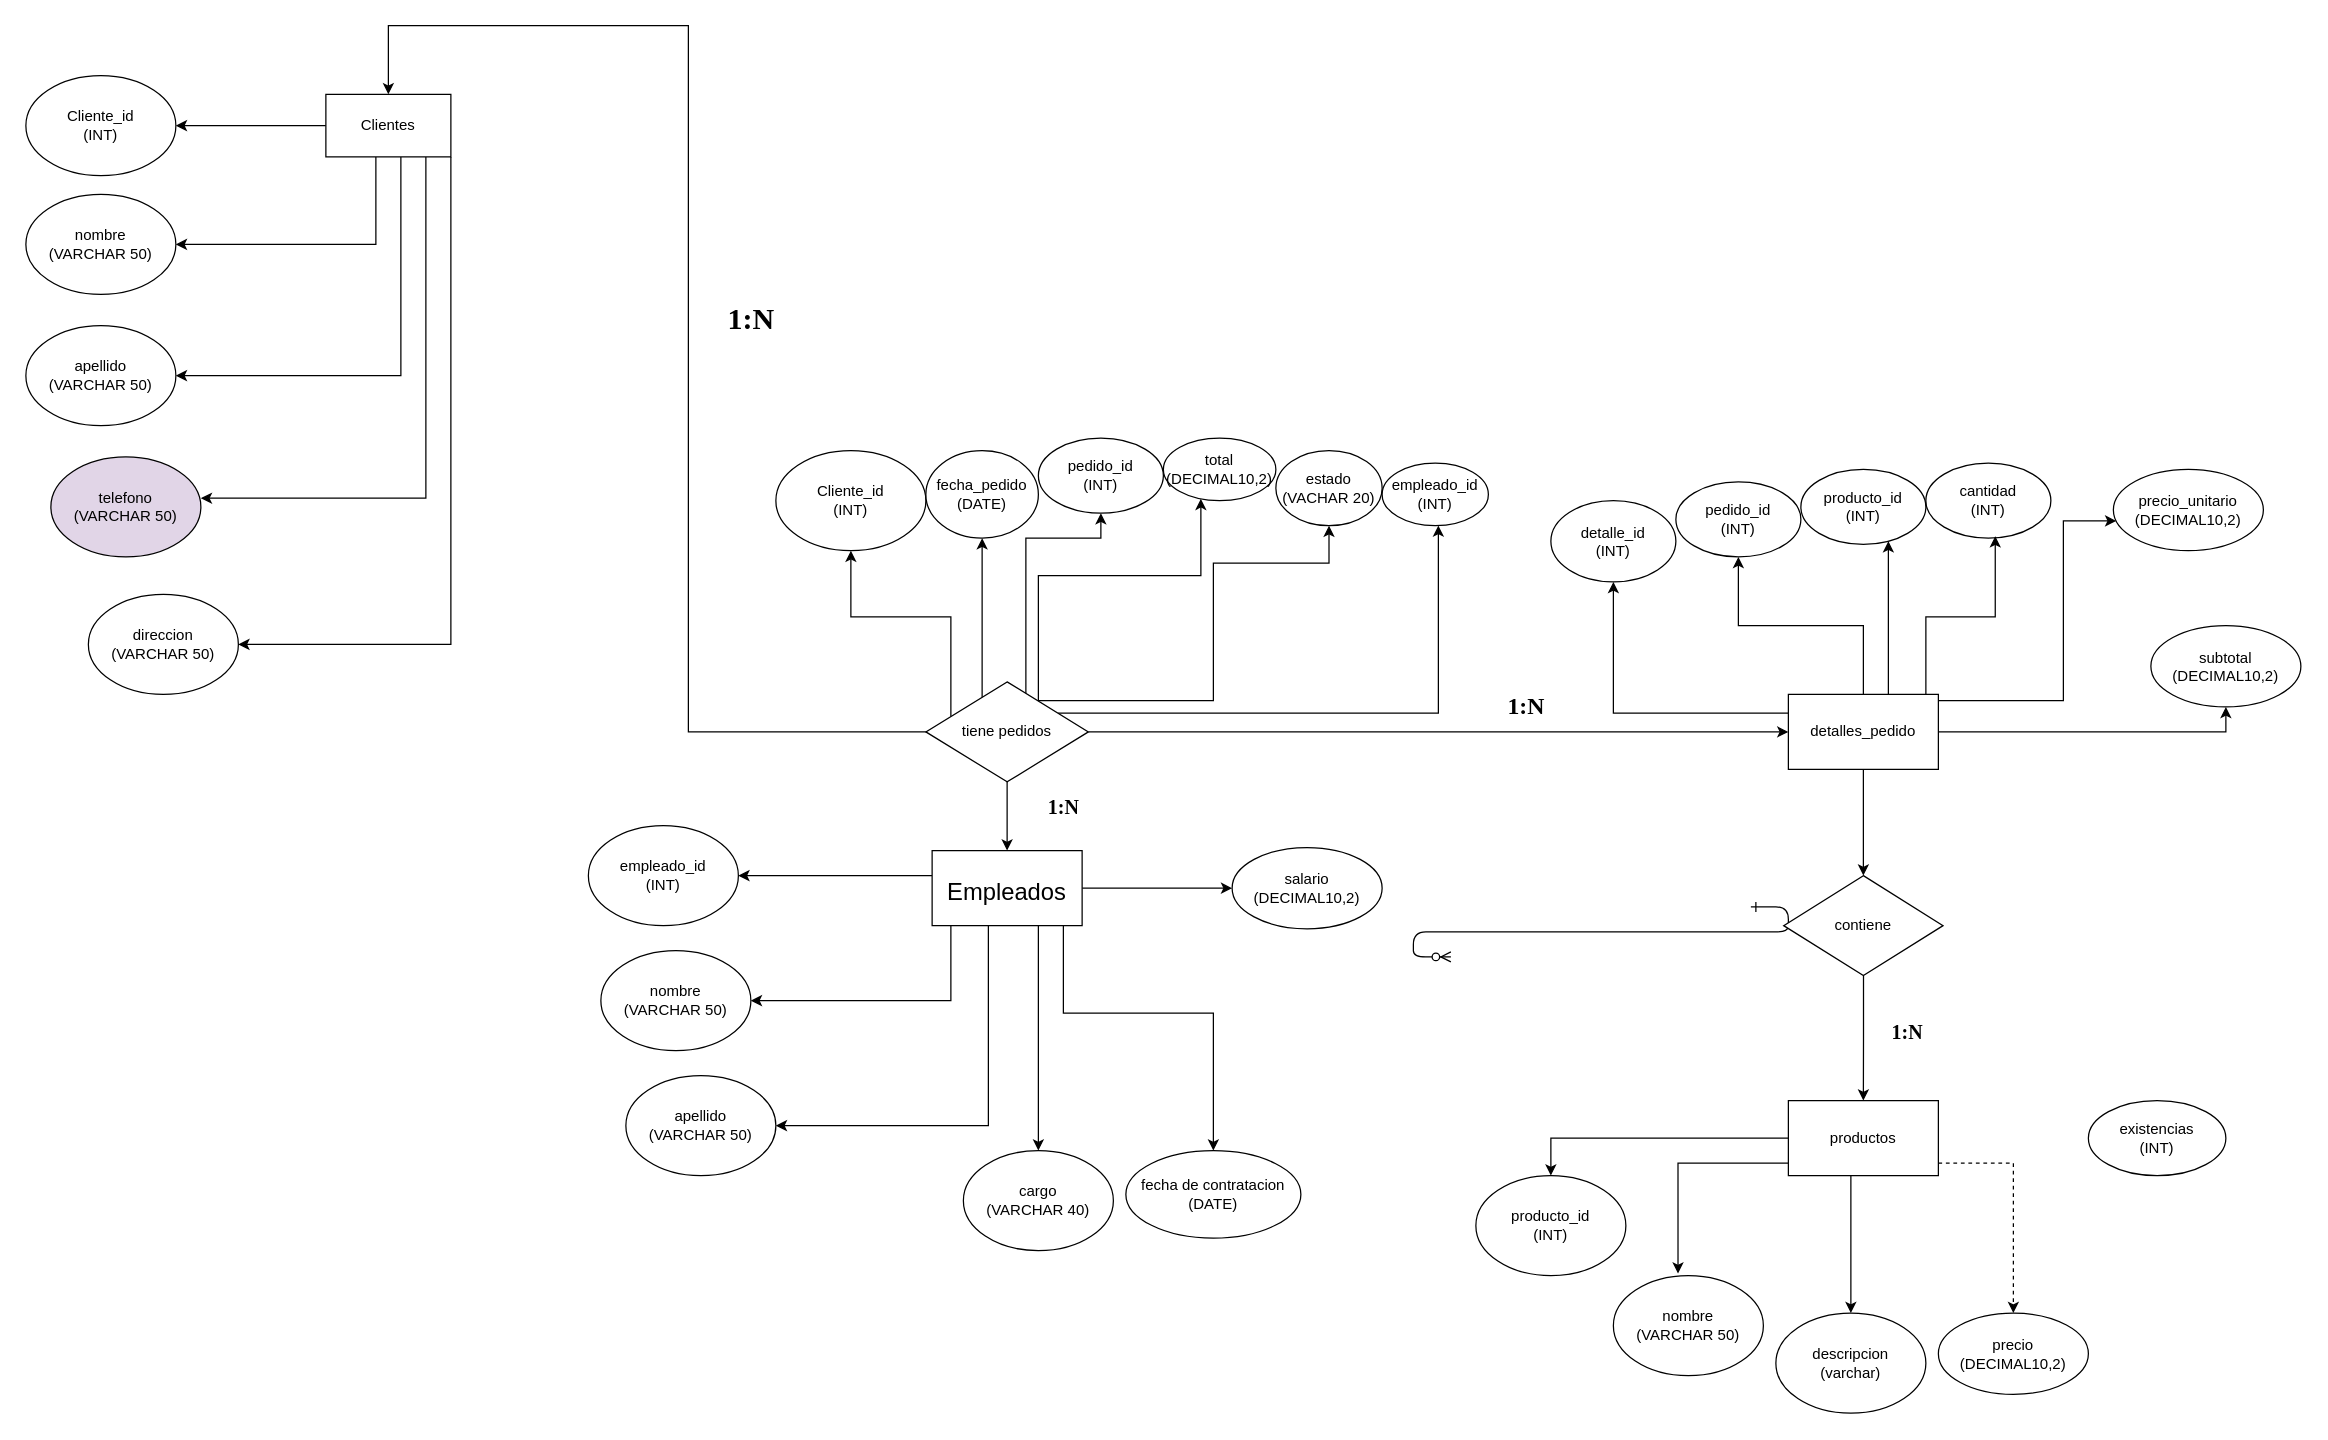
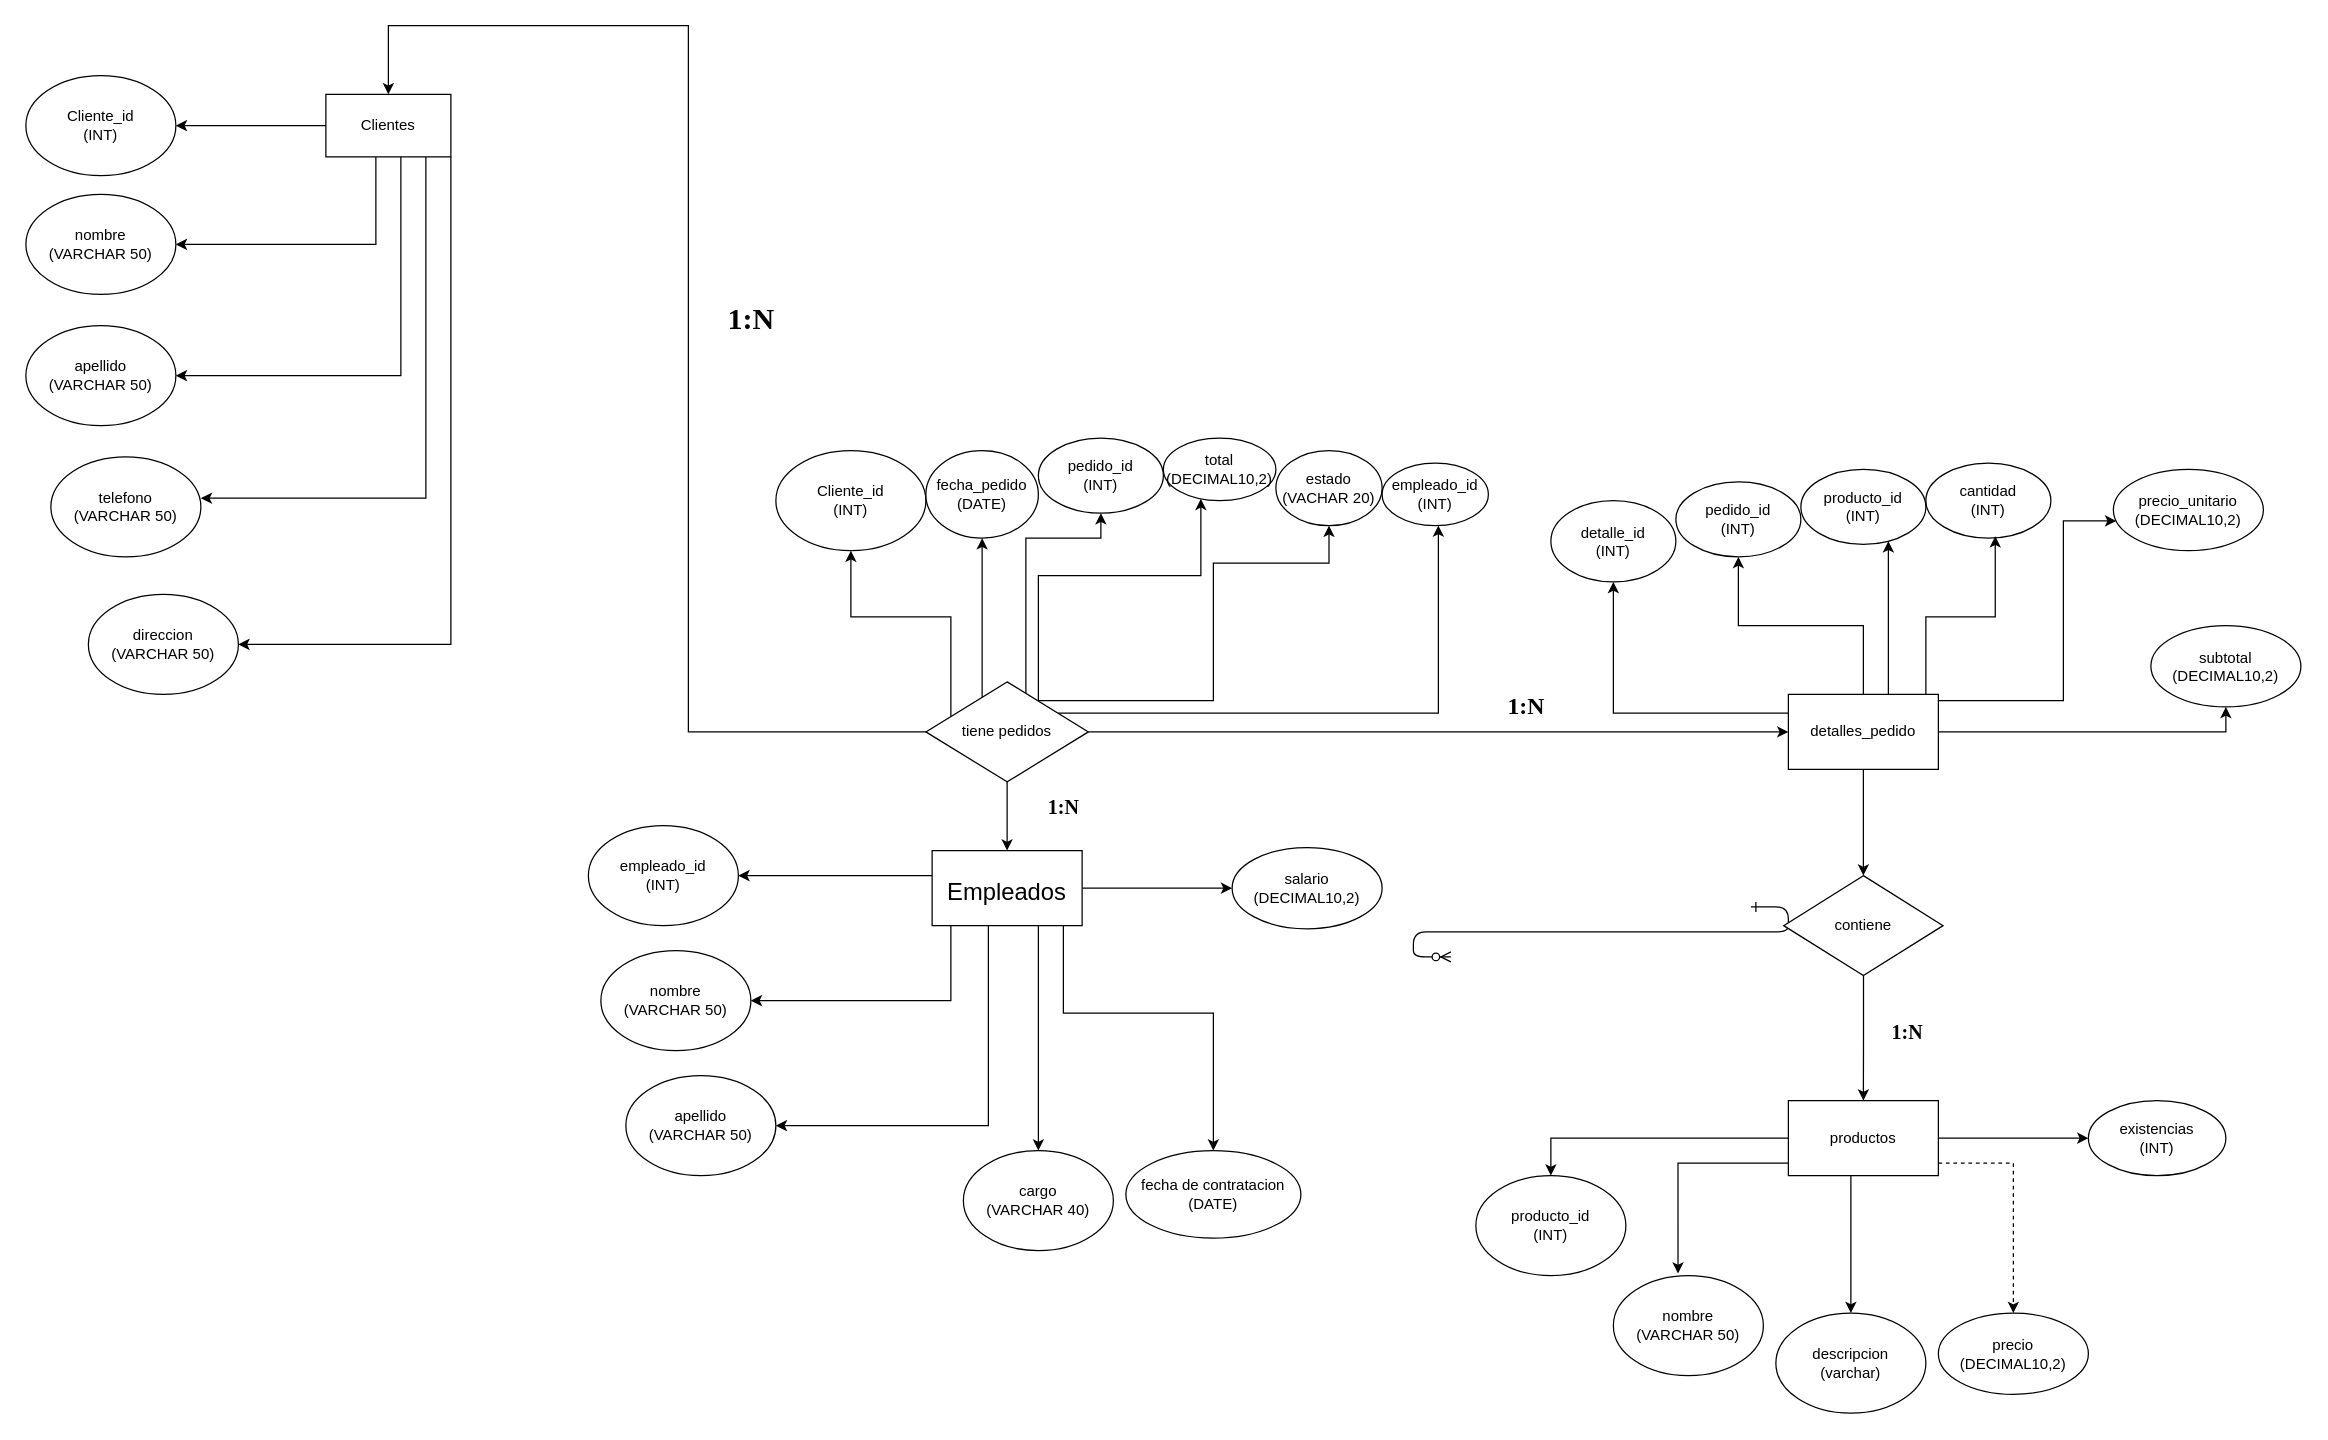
(126, 507) -> (126, 507)
none -> (2009, 1138)
